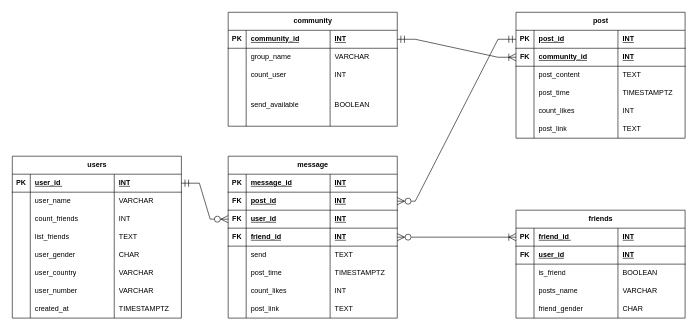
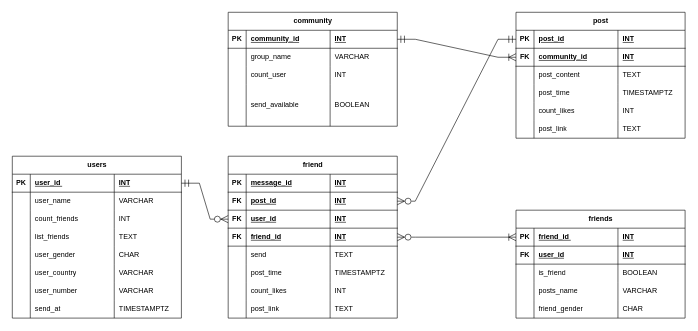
(313, 165) -> (313, 165)
(55, 309) -> (49, 309)
